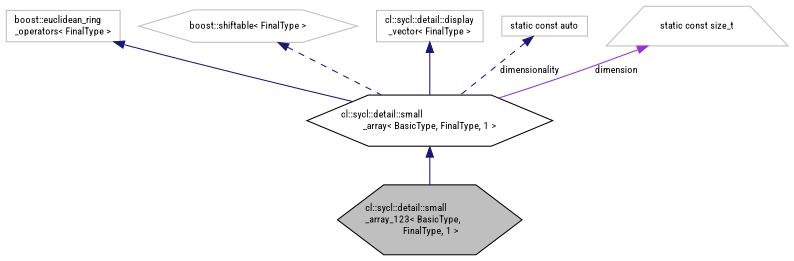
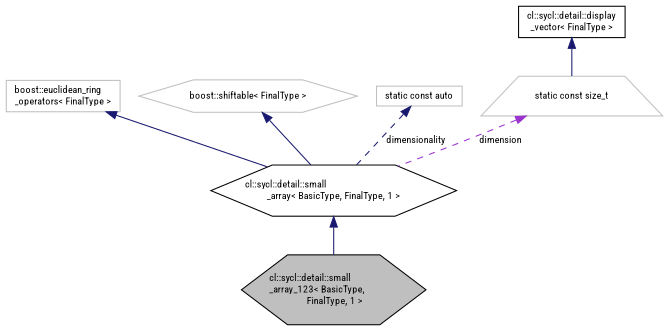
(430, 26) -> (572, 22)
(334, 71) -> (290, 143)
(430, 74) -> (572, 62)
(569, 75) -> (457, 144)
